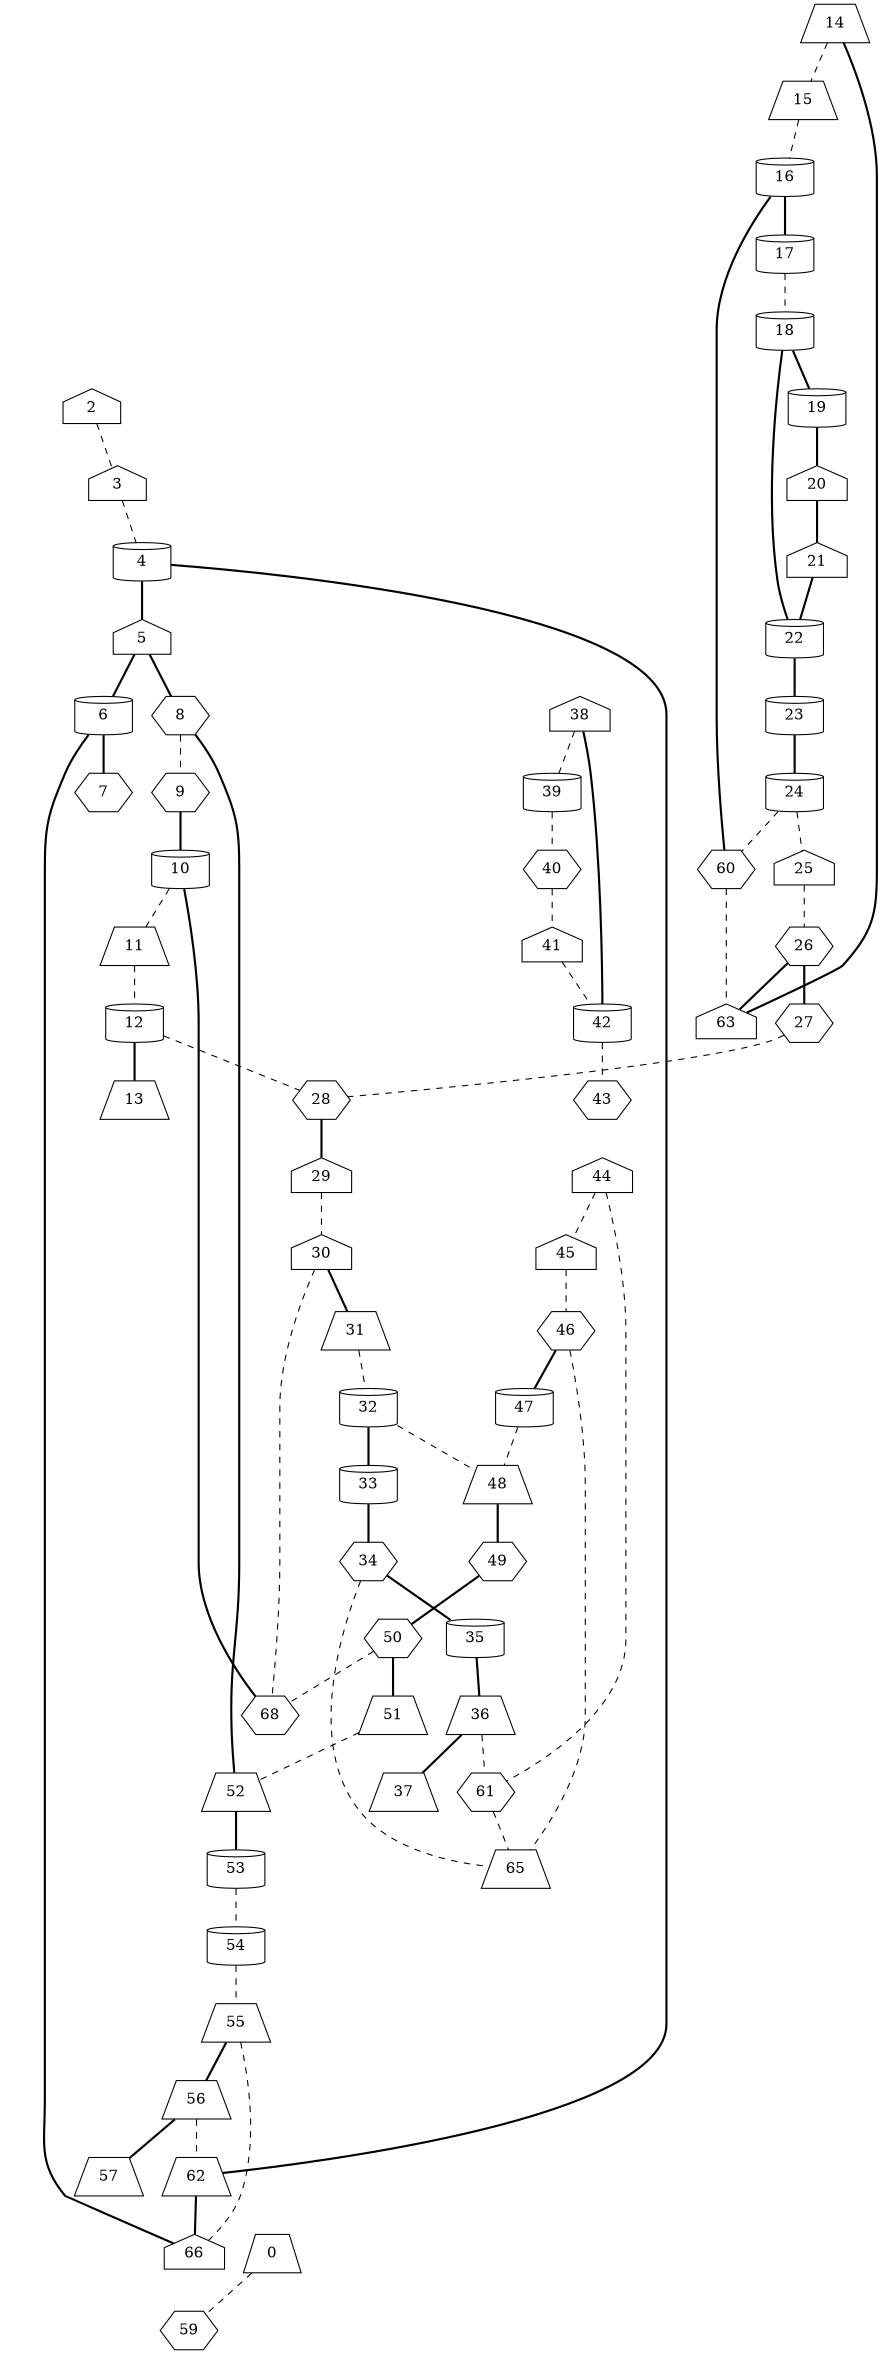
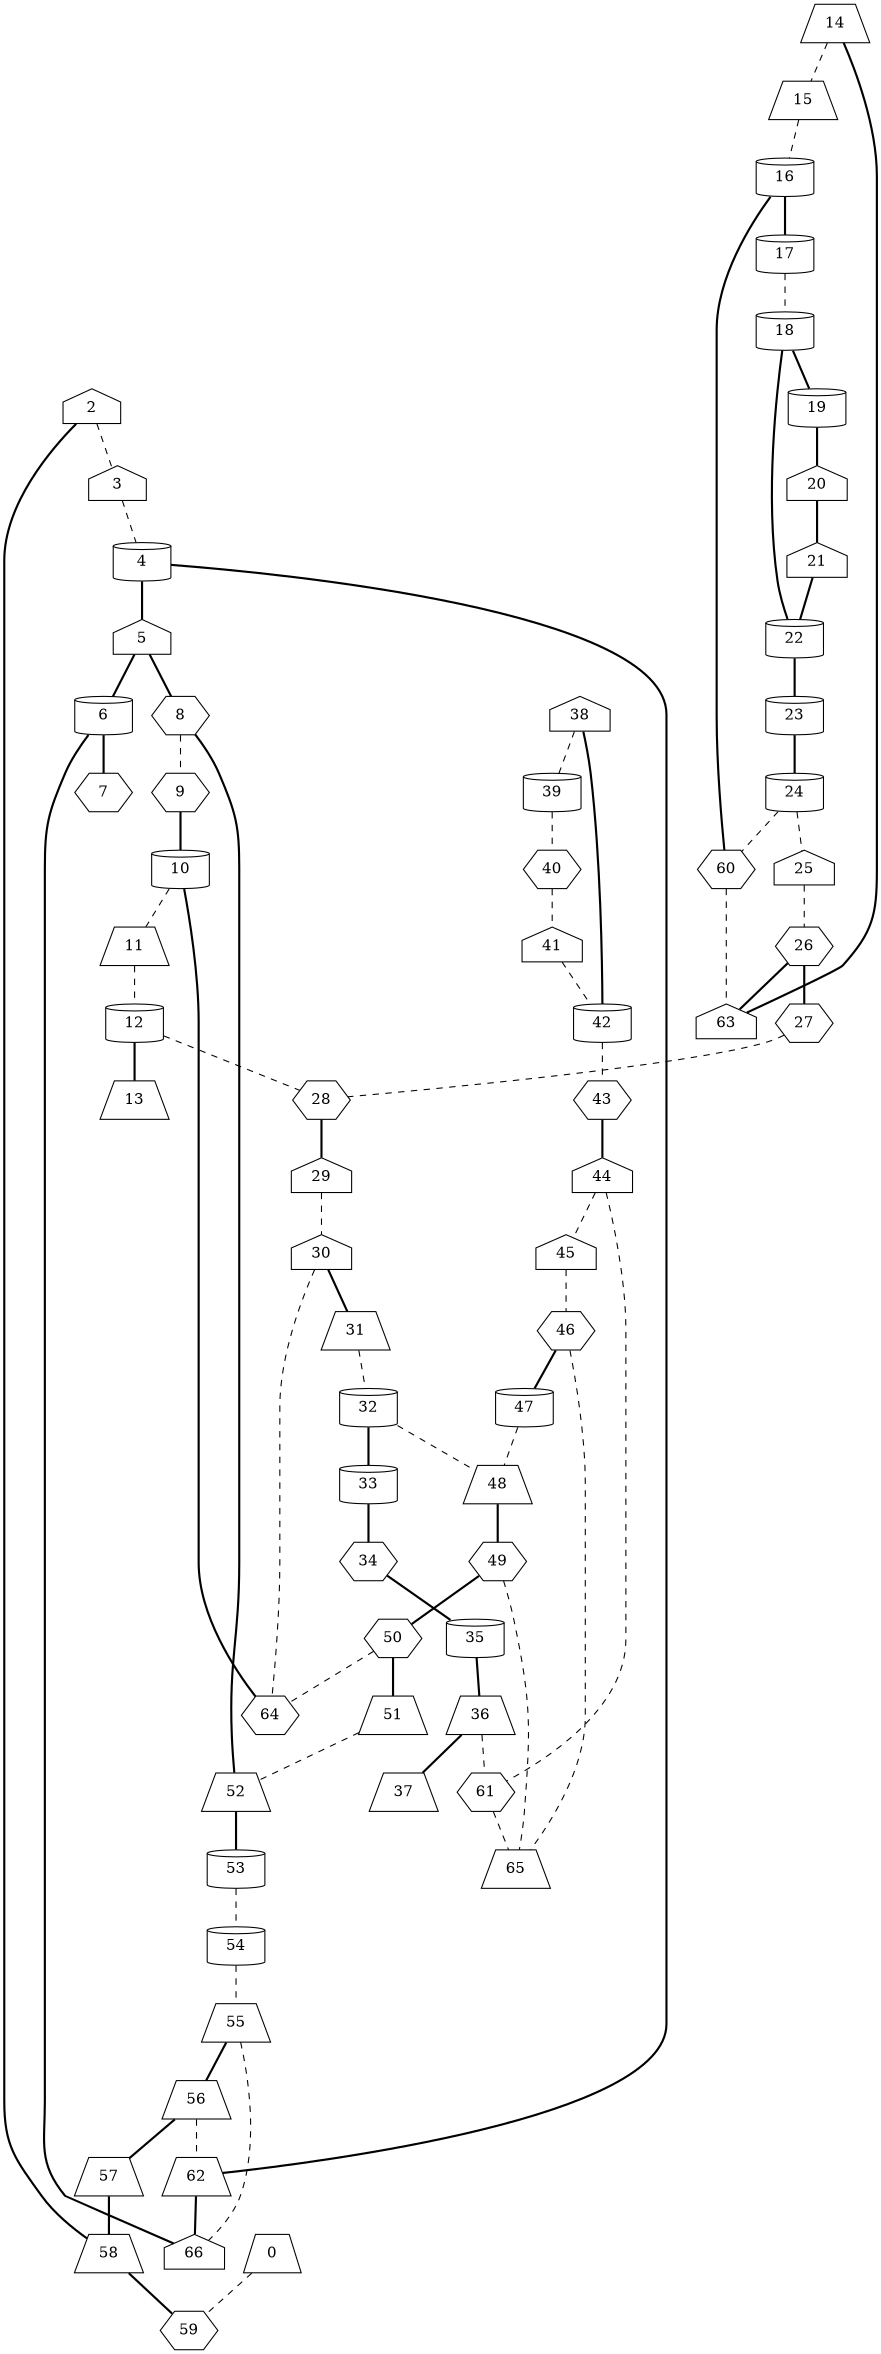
none -> (602, 1139)
(270, 1715) -> (270, 1715)
(339, 1769) -> (528, 1714)
none -> (109, 2254)
